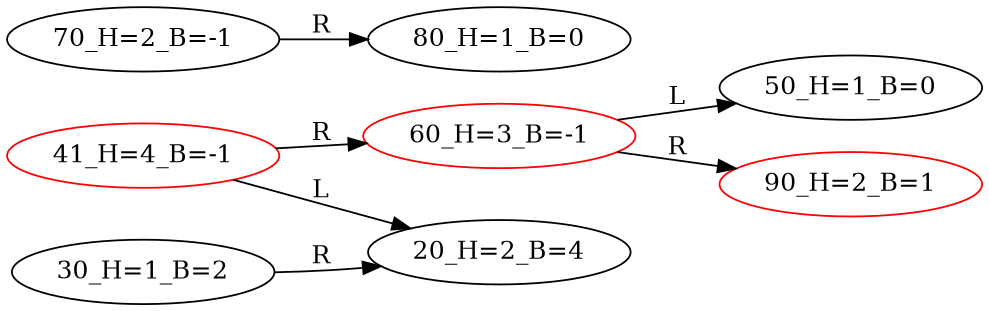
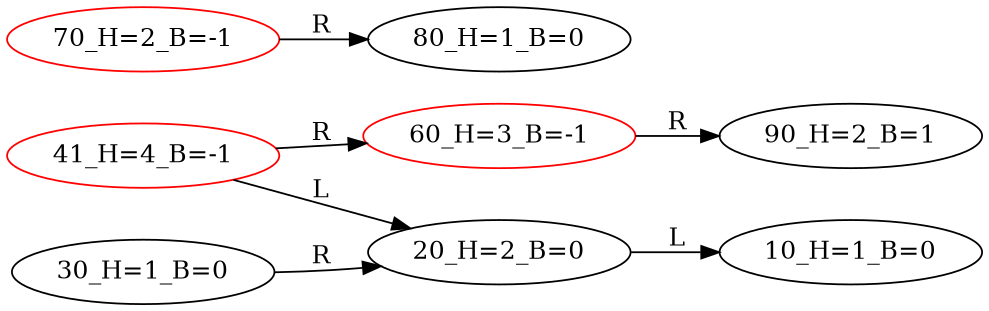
(143, 39) -> (143, 39)
(851, 88) -> none
(851, 184) -> (851, 136)
(499, 252) -> (499, 252)
none -> (851, 252)
(143, 272) -> (143, 272)
